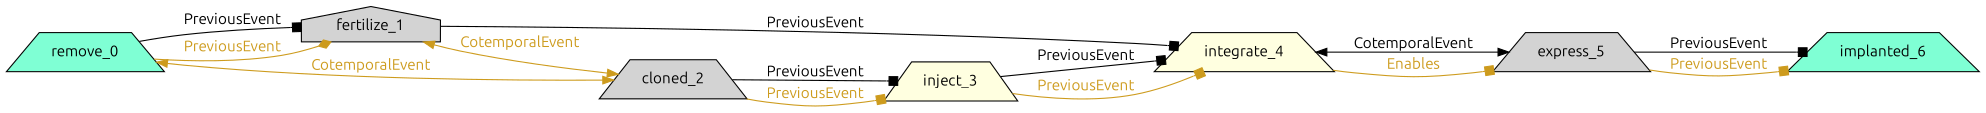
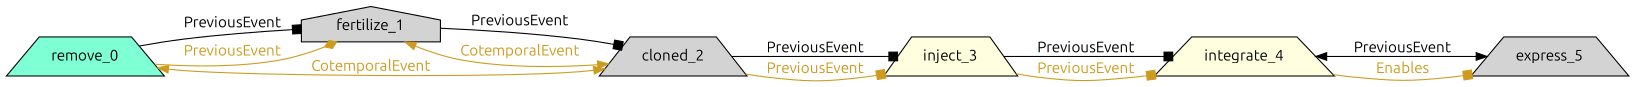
(804, 32) -> (526, 34)
(1413, 44) -> (1403, 48)
(1883, 52) -> none
